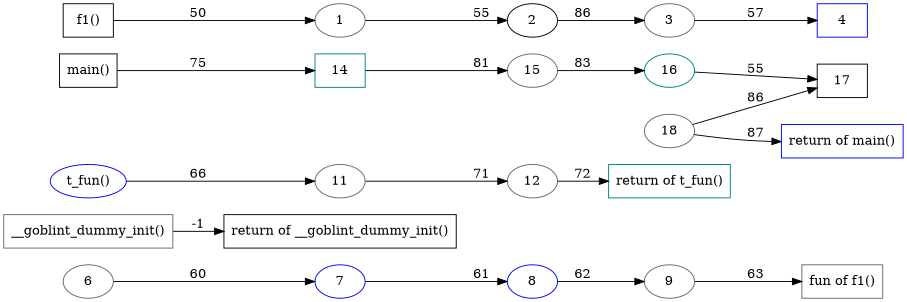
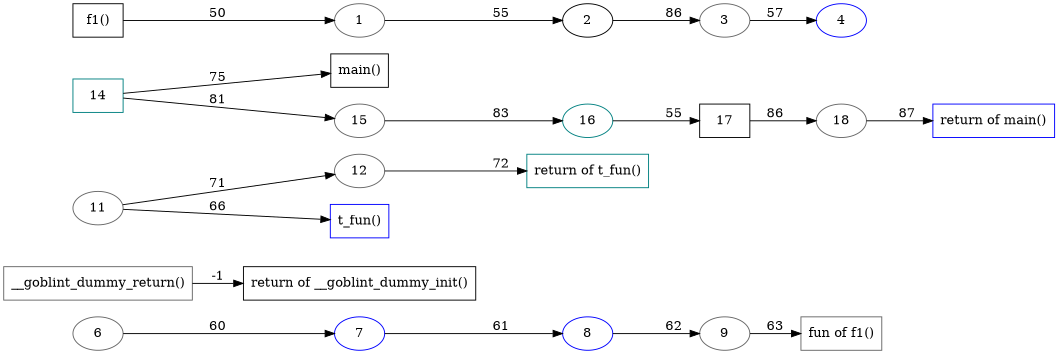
(842, 20) -> (841, 20)
(211, 71) -> (222, 84)
(750, 108) -> (778, 121)
(88, 181) -> (360, 221)
(216, 181) -> (222, 214)
(88, 231) -> (98, 283)
